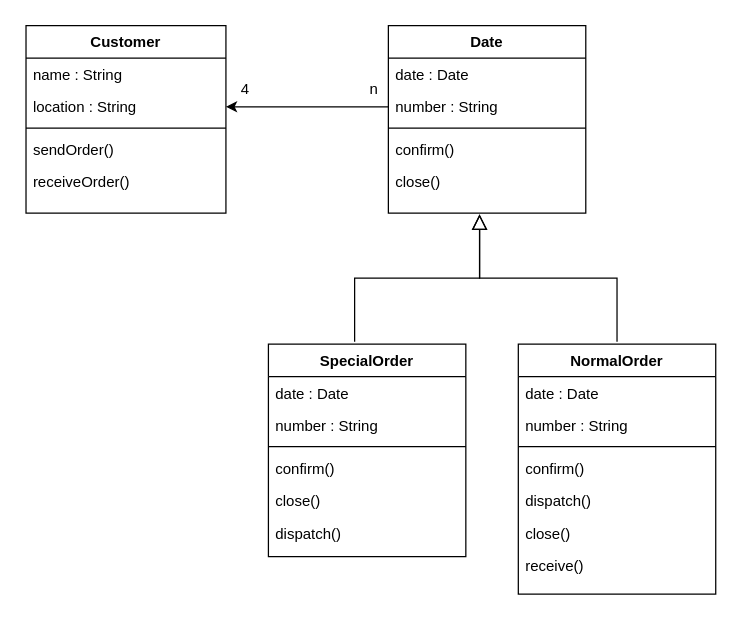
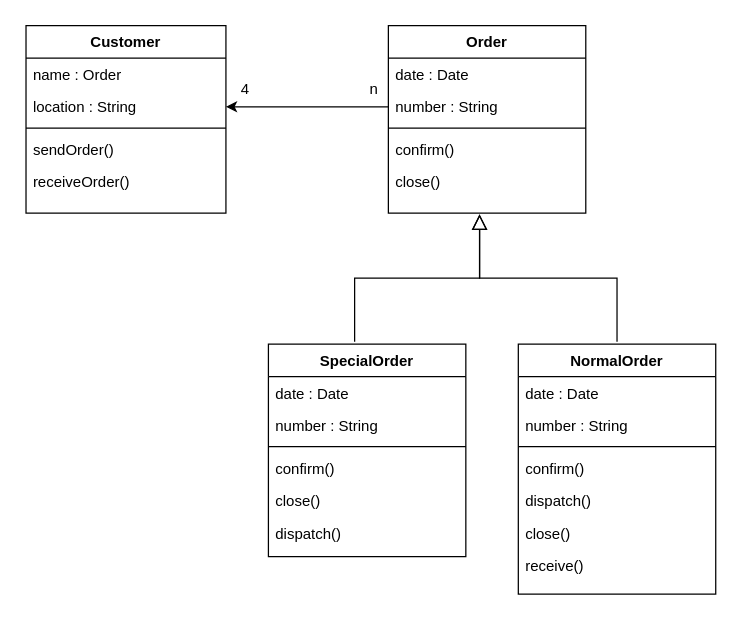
(486, 43) -> (486, 43)
(79, 75) -> (77, 75)
